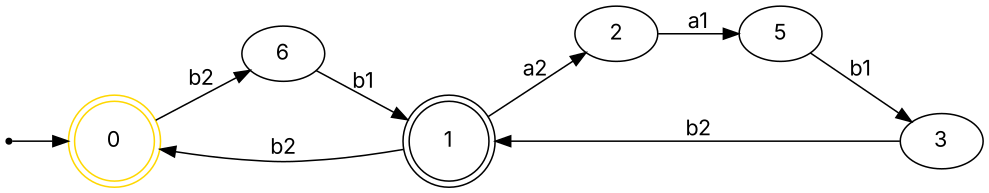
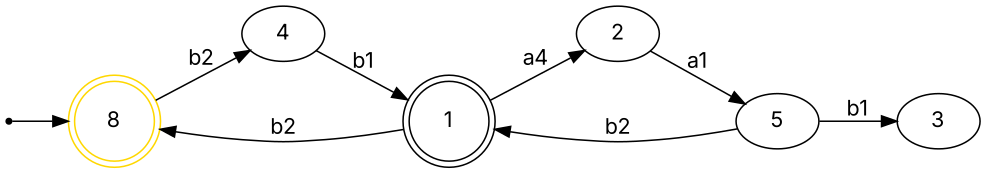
(283, 54) -> (283, 34)
(535, 70) -> (536, 59)
(114, 141) -> (114, 121)
(705, 141) -> (624, 142)
